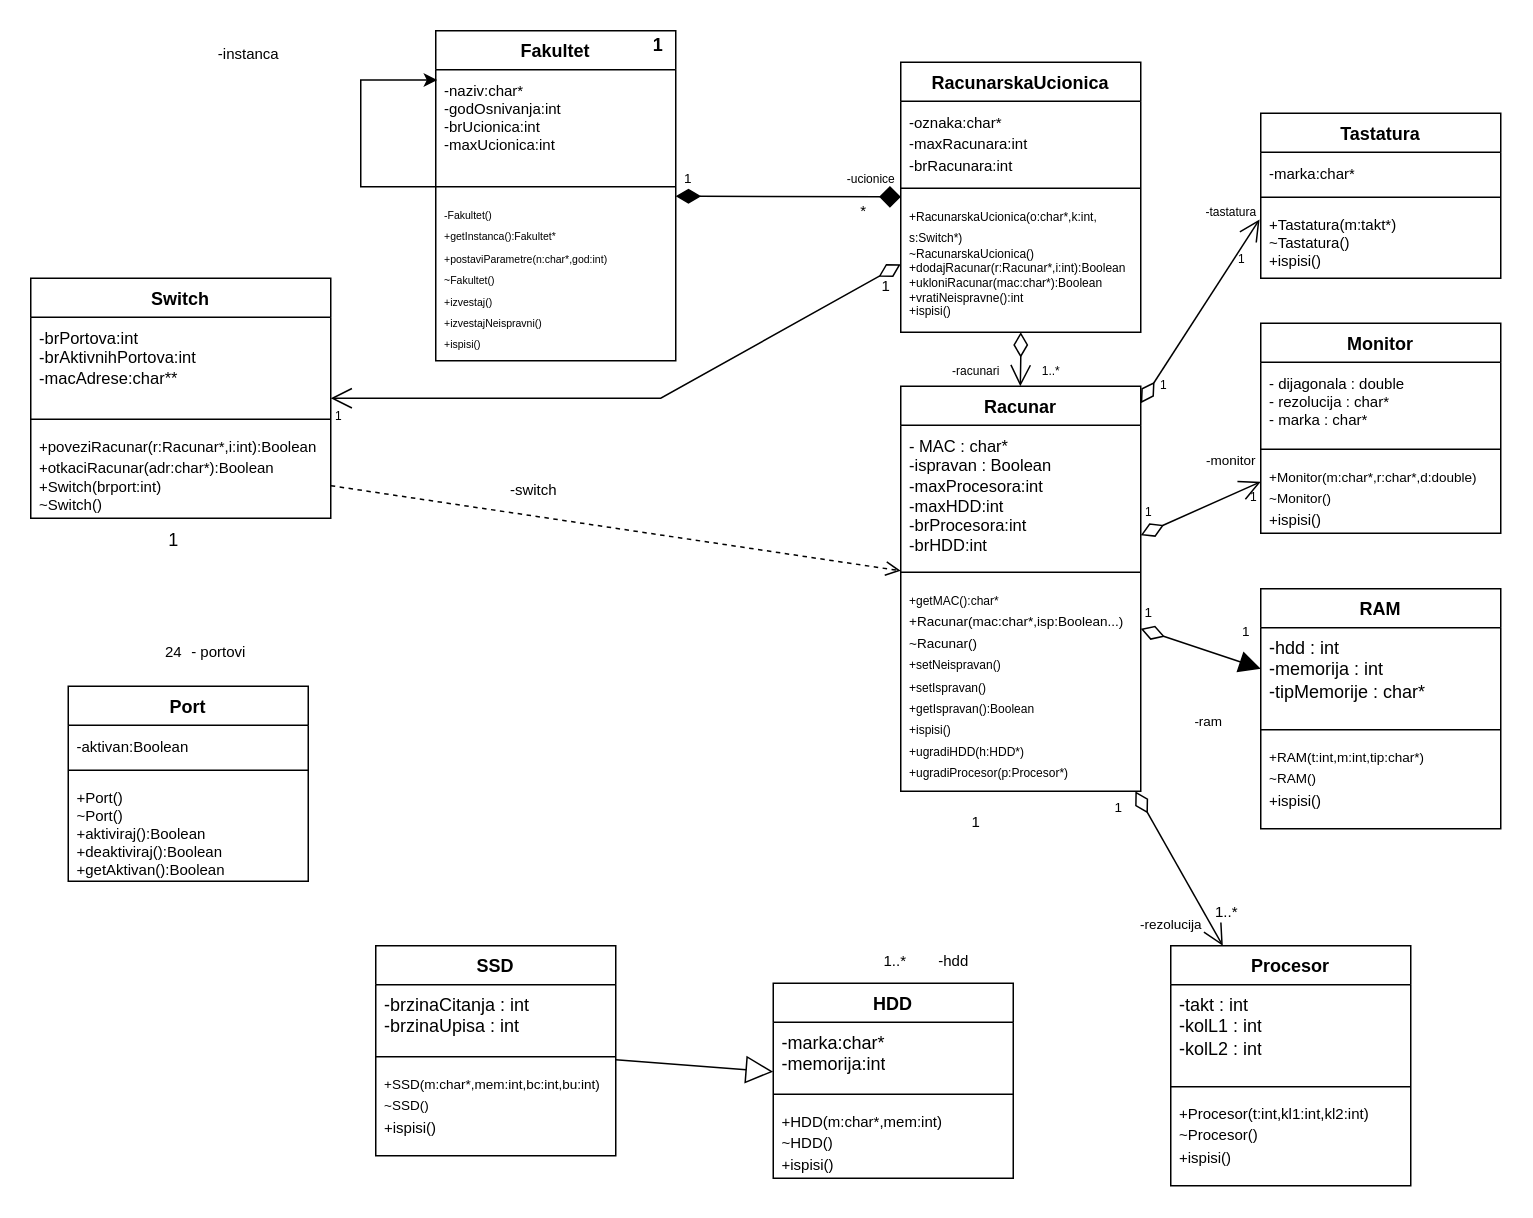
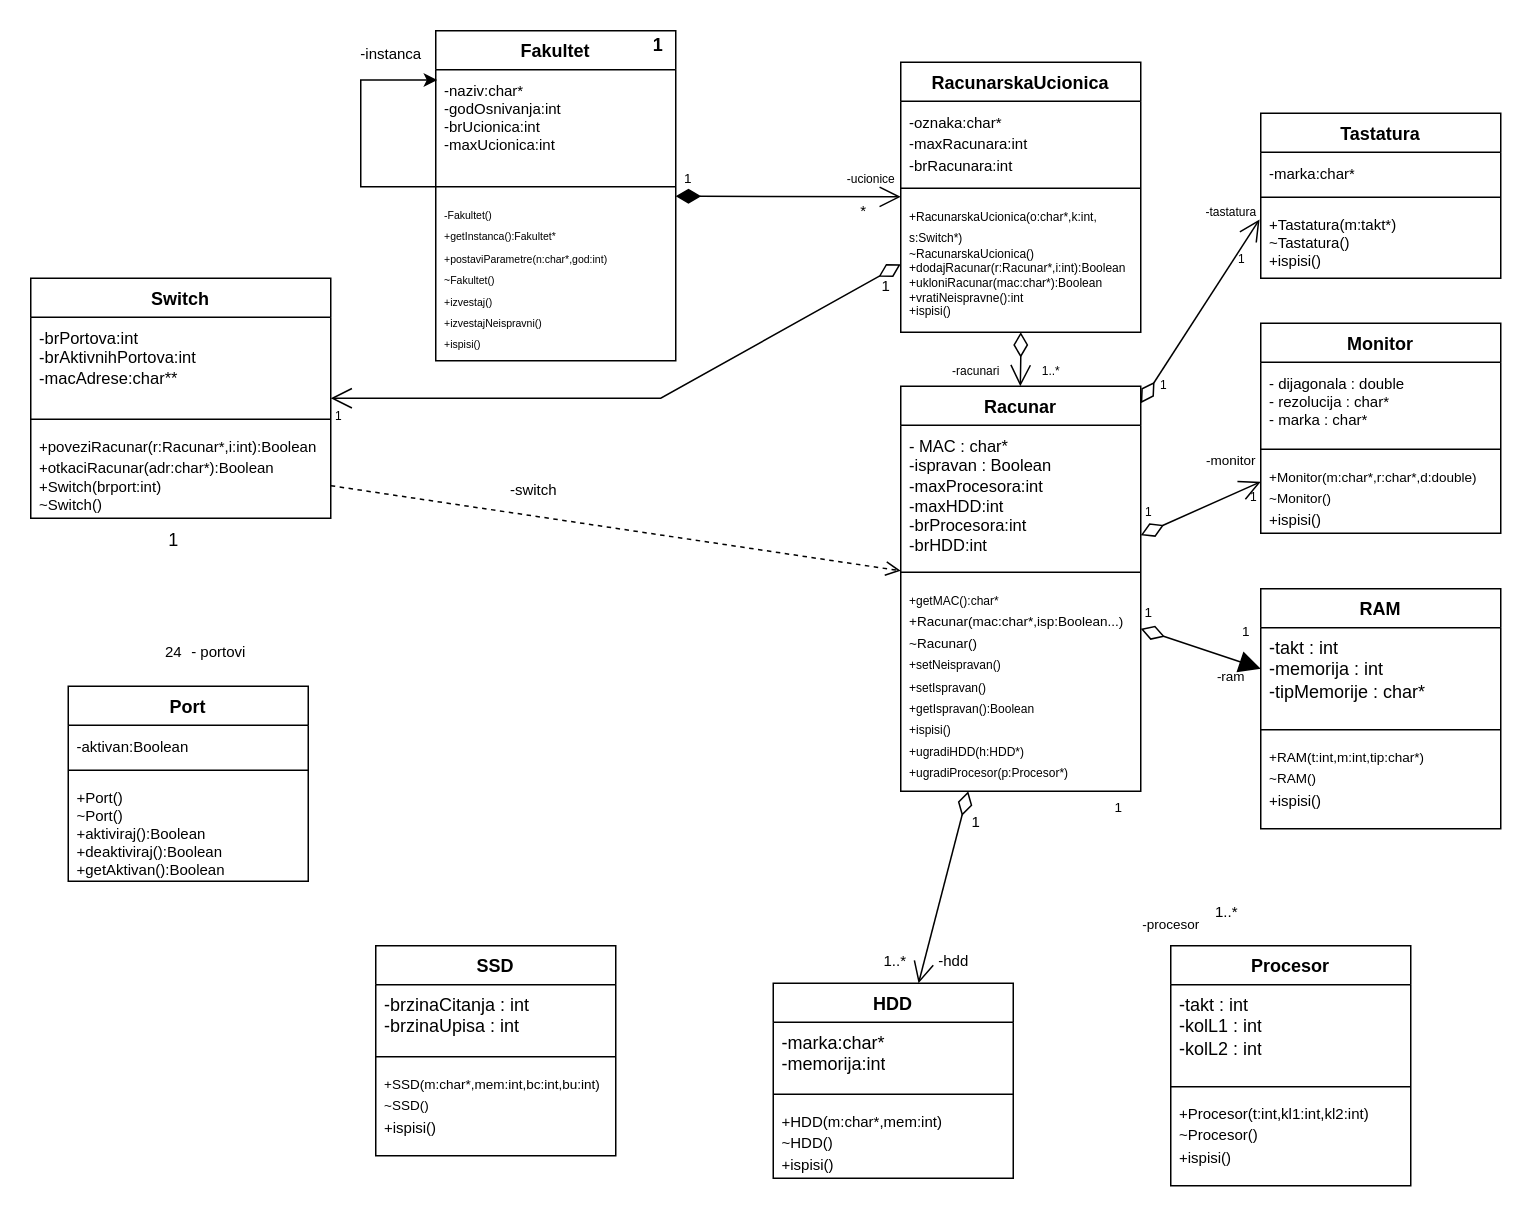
(248, 53) -> (391, 53)
(879, 197) -> (887, 197)
(1359, 671) -> (1359, 671)
(1208, 721) -> (1231, 676)
(1184, 877) -> none
none -> (941, 897)
(1172, 923) -> (1172, 923)
(681, 1065) -> none
